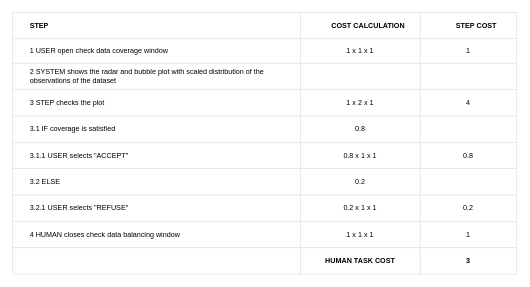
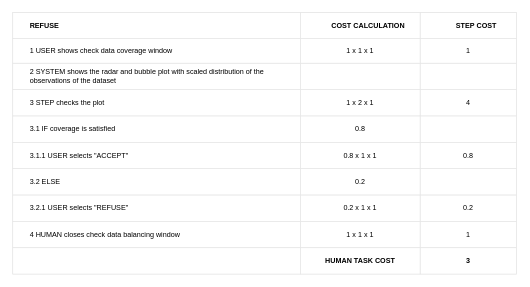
(22, 26) -> (26, 26)
(84, 51) -> (86, 51)
